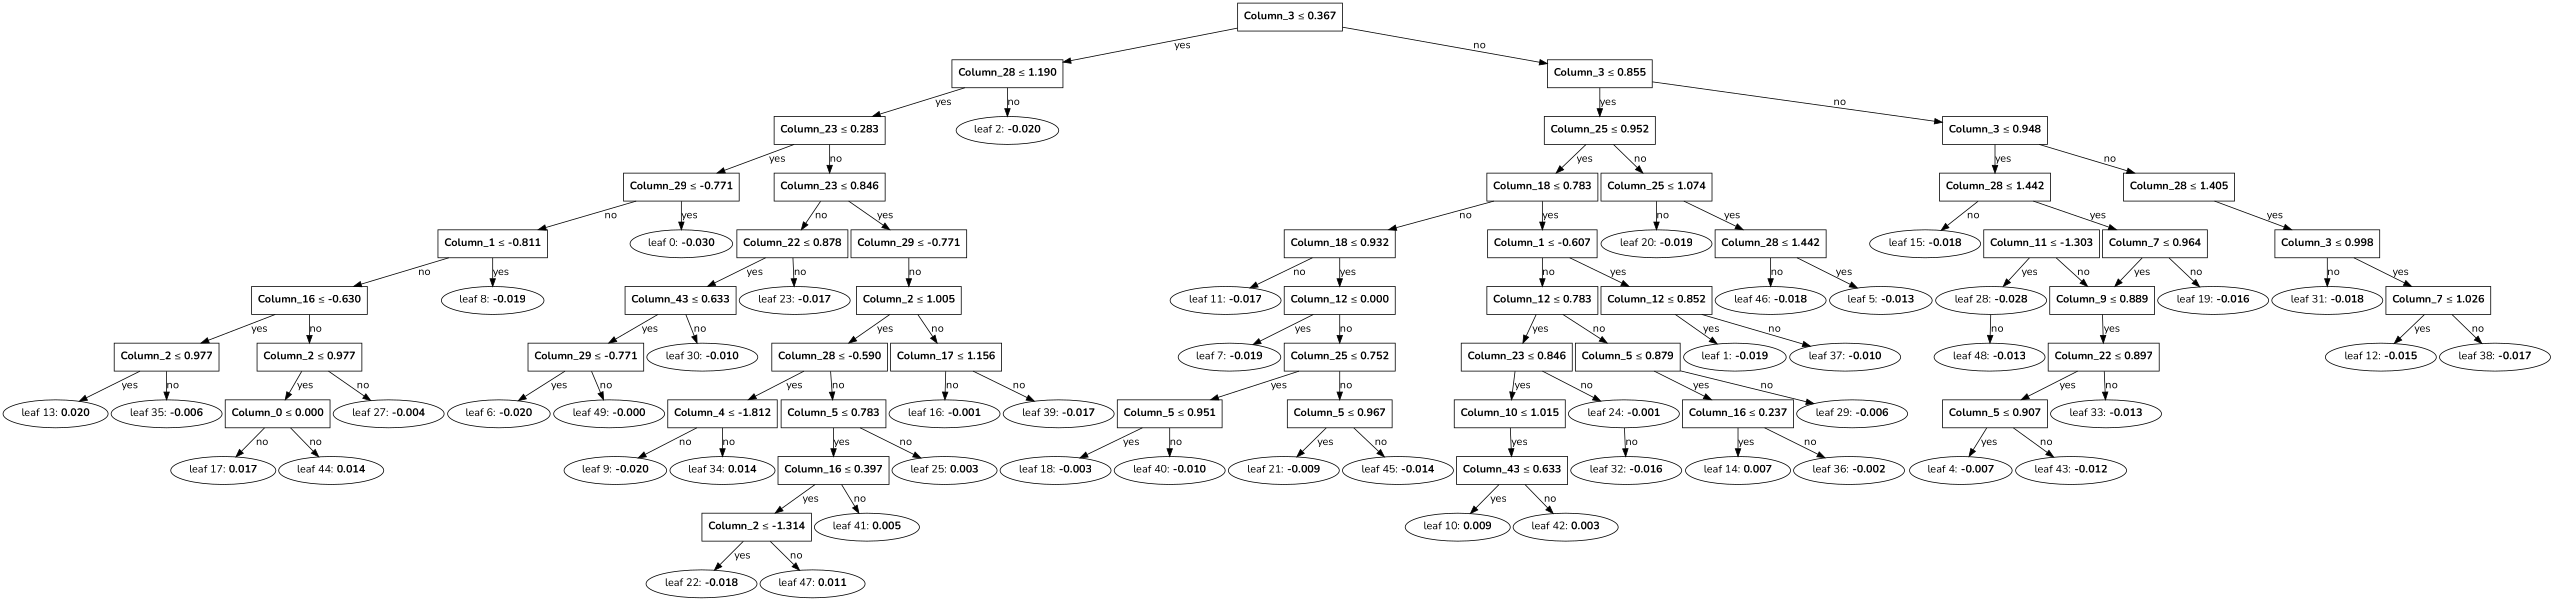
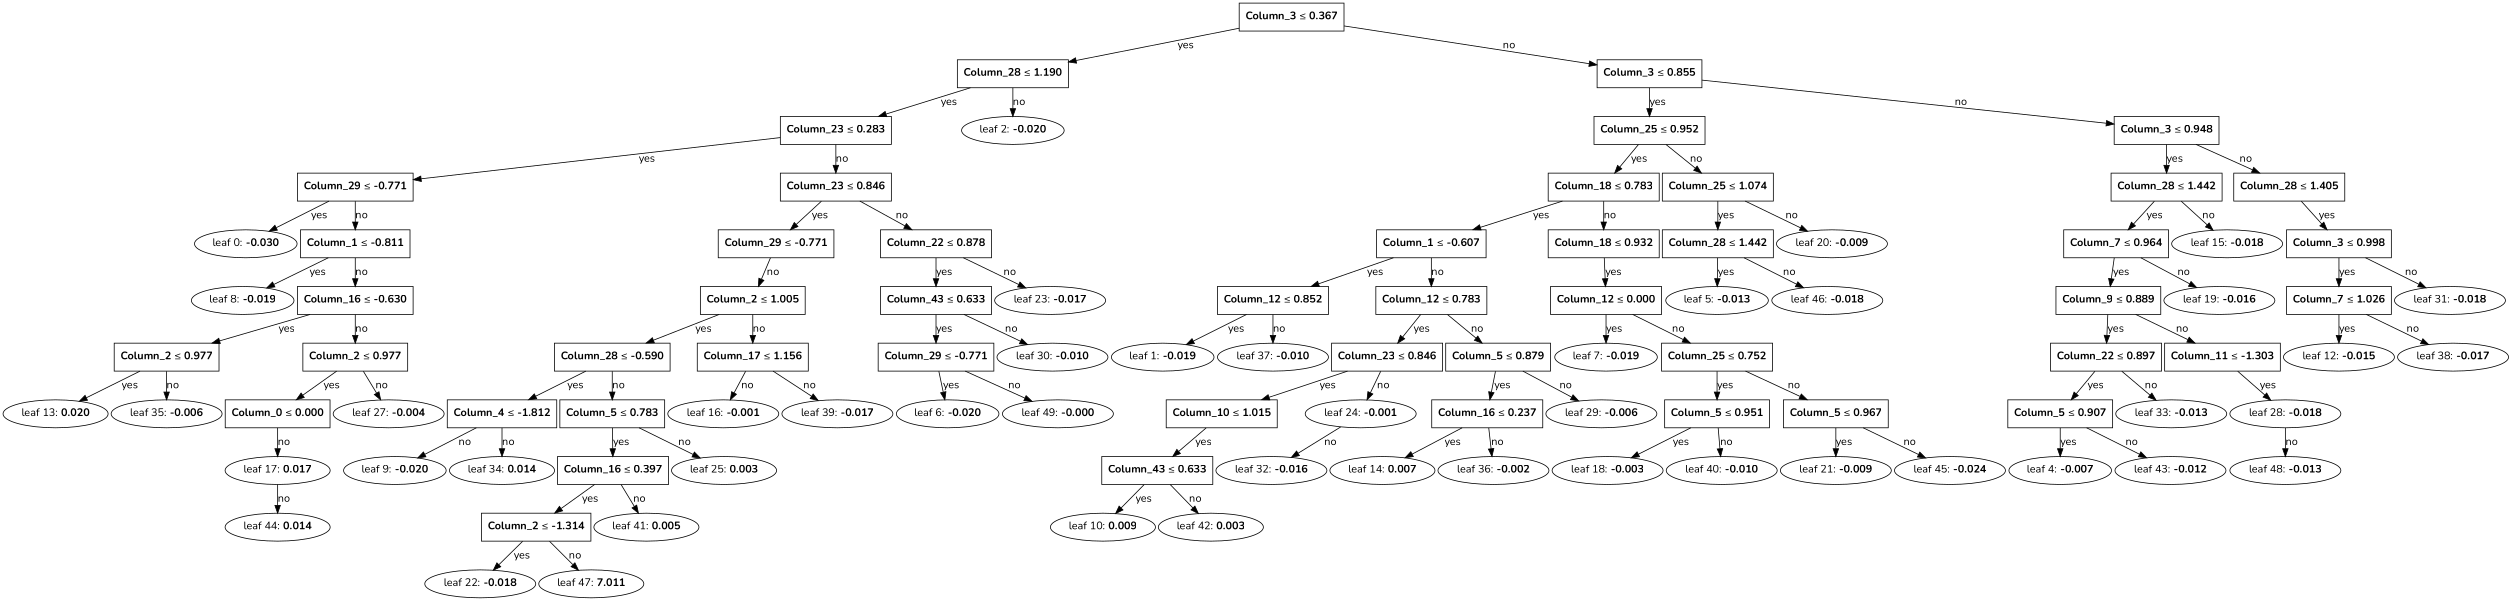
(1676, 243) -> (1852, 243)
(2069, 270) -> (2162, 327)
(2011, 299) -> (2305, 413)
(1226, 300) -> none
(302, 440) -> (278, 495)
(1418, 469) -> (1970, 469)
(832, 583) -> (611, 583)
